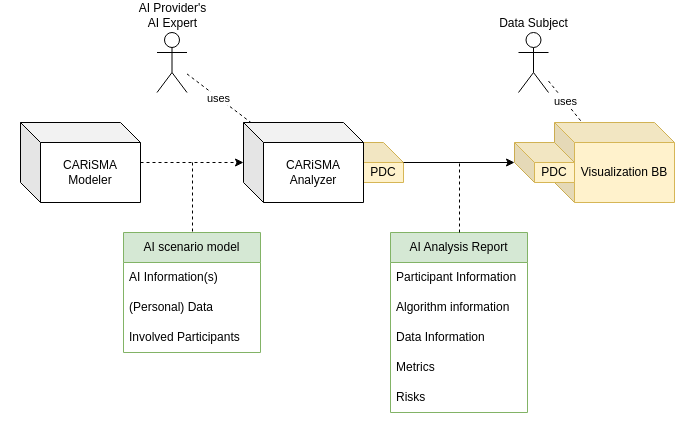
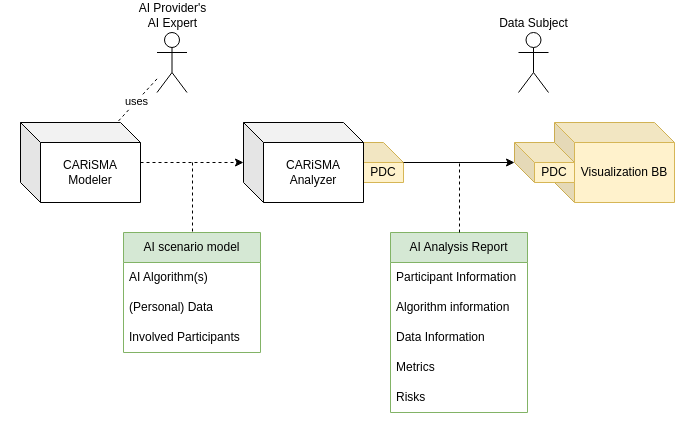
(219, 98) -> none
none -> (137, 100)
(565, 101) -> none
(184, 278) -> (175, 278)
